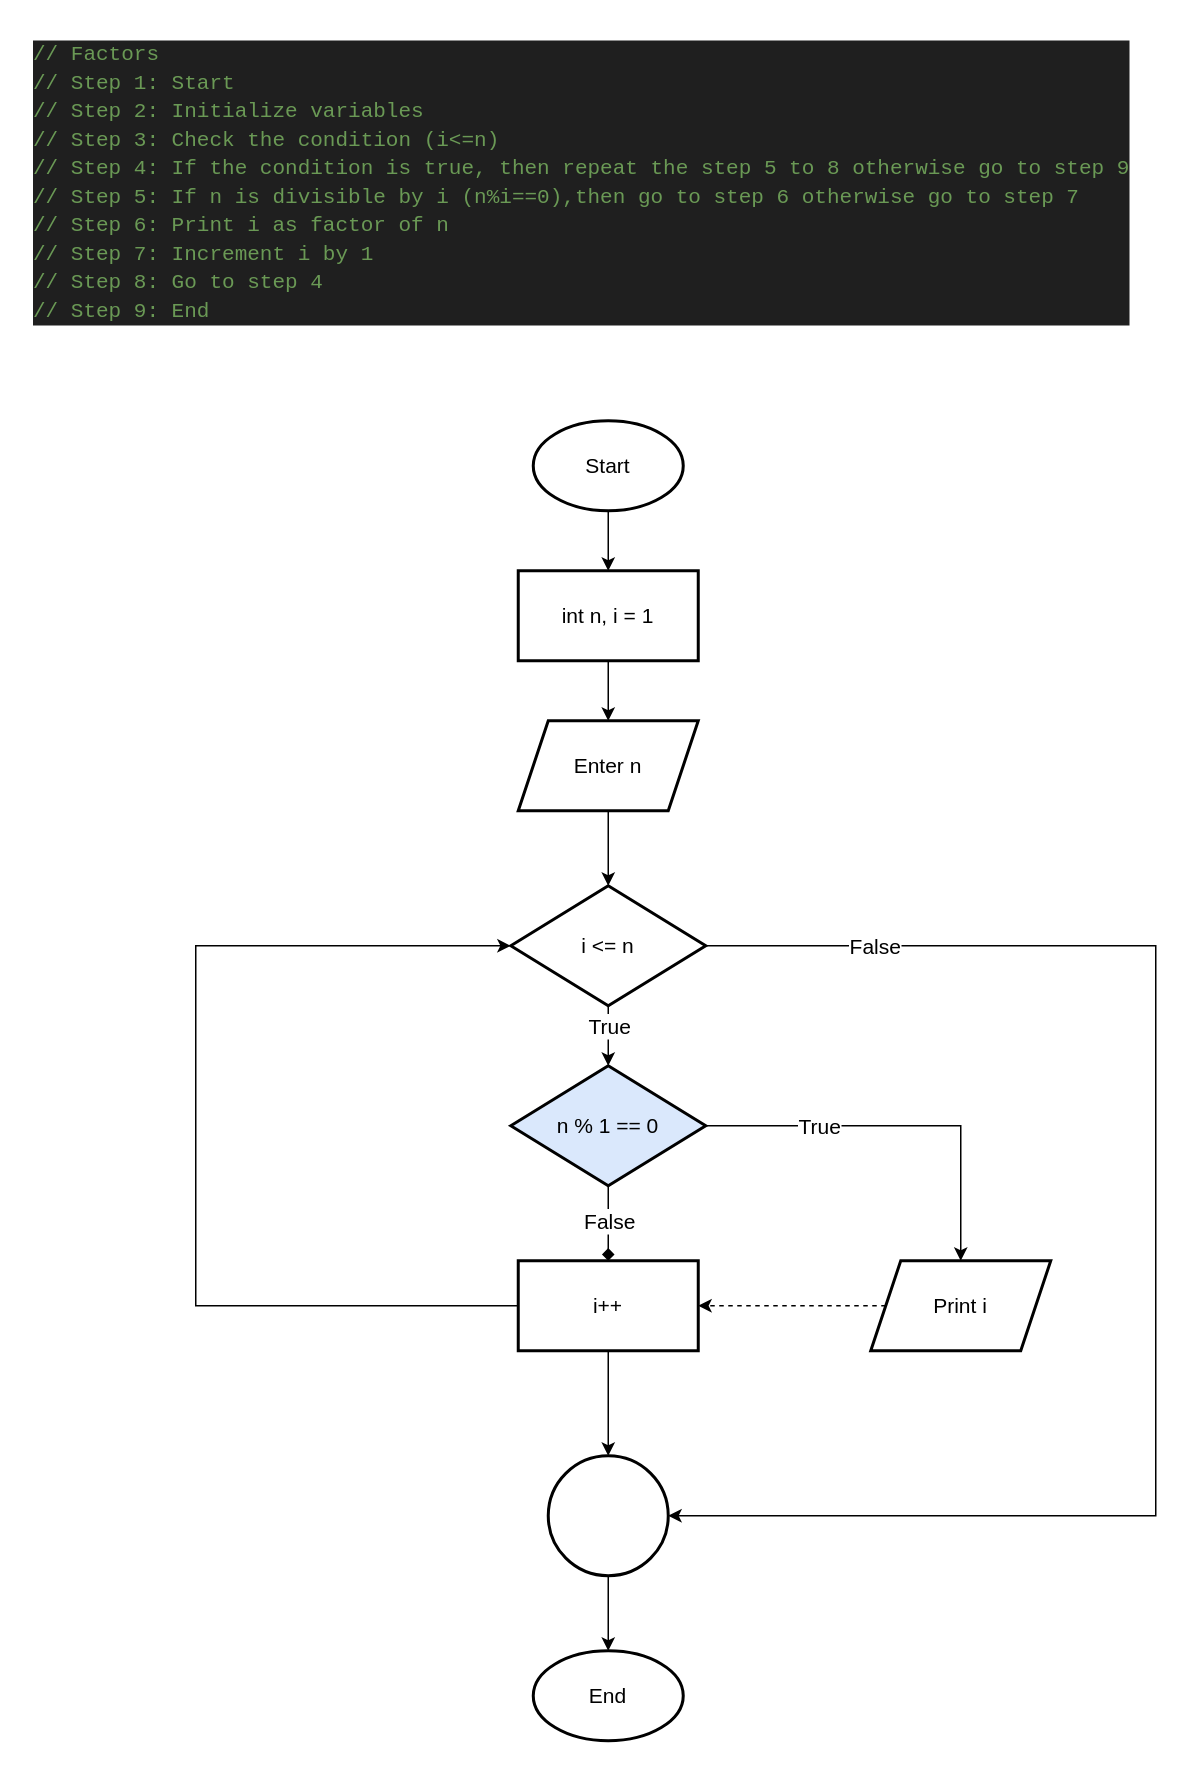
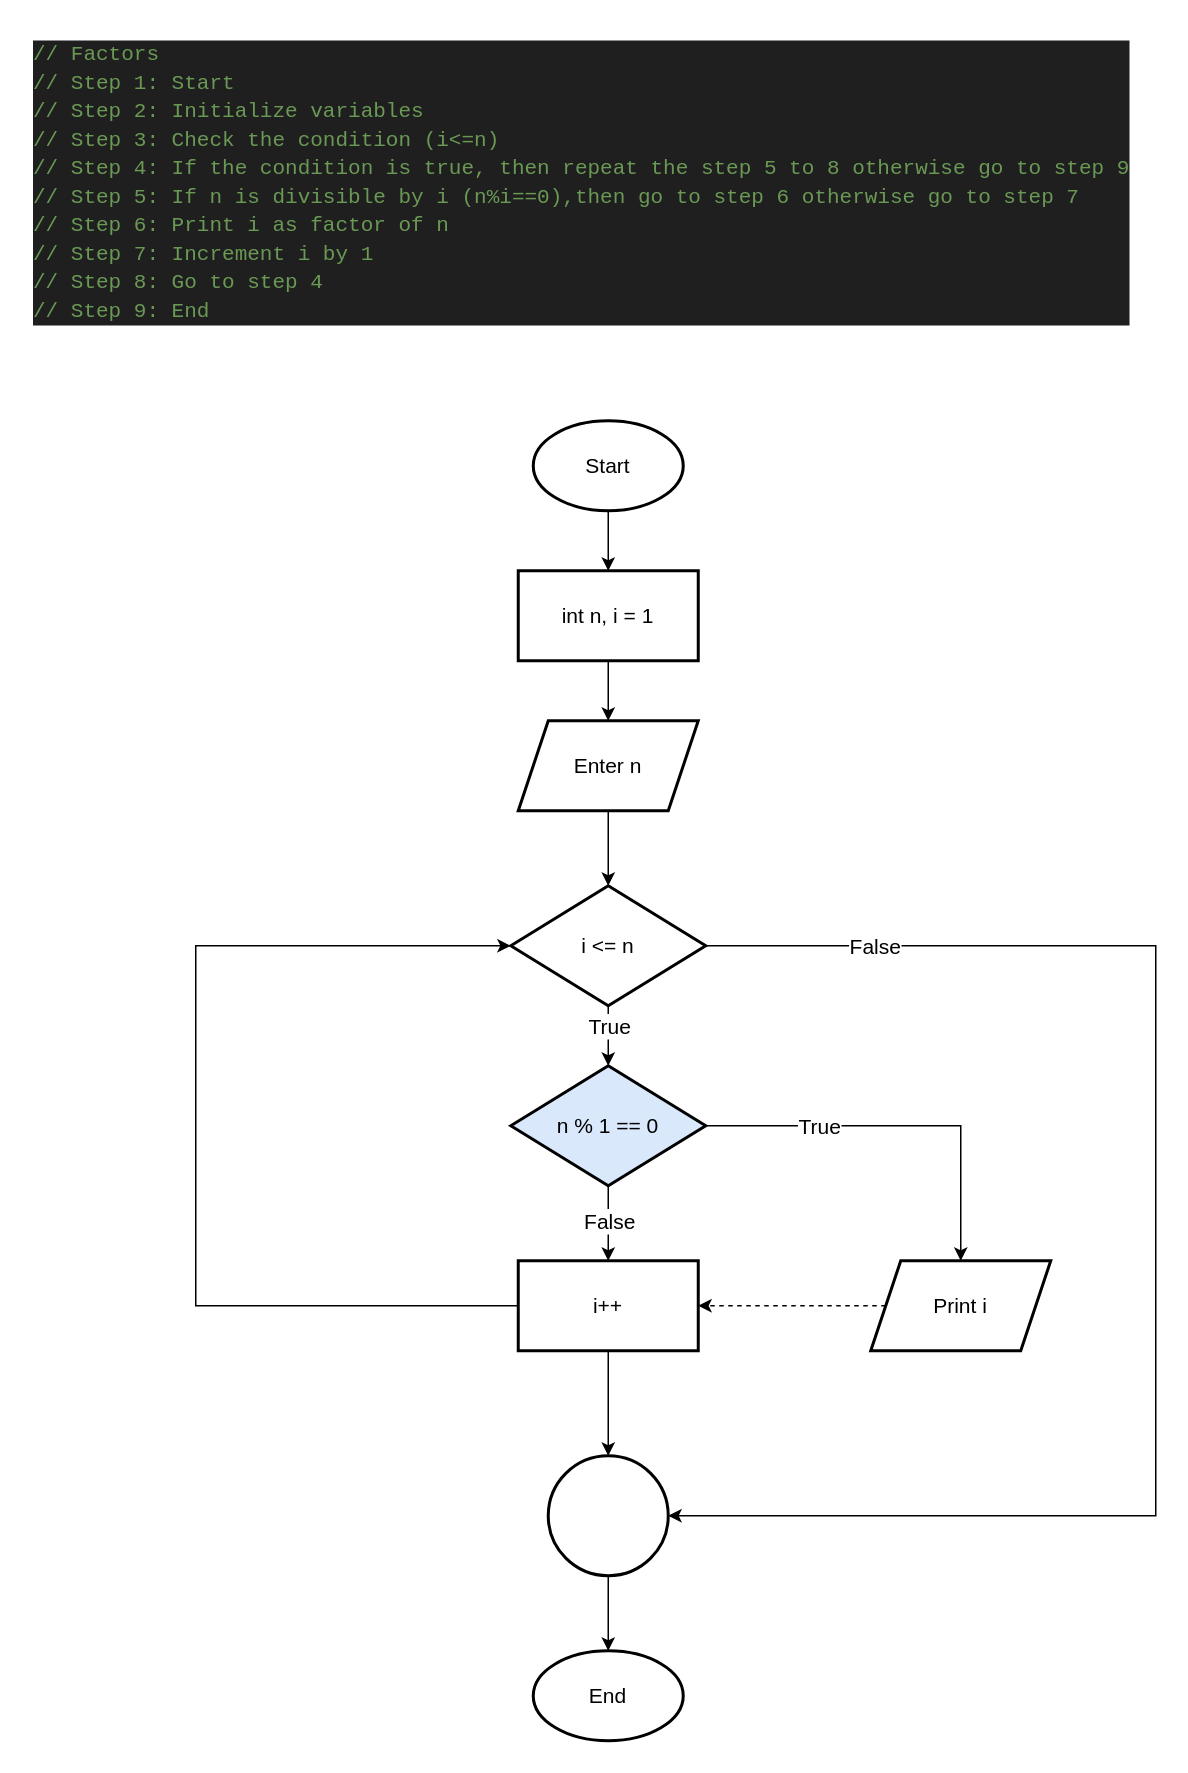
(608, 1248) -> (608, 1249)
